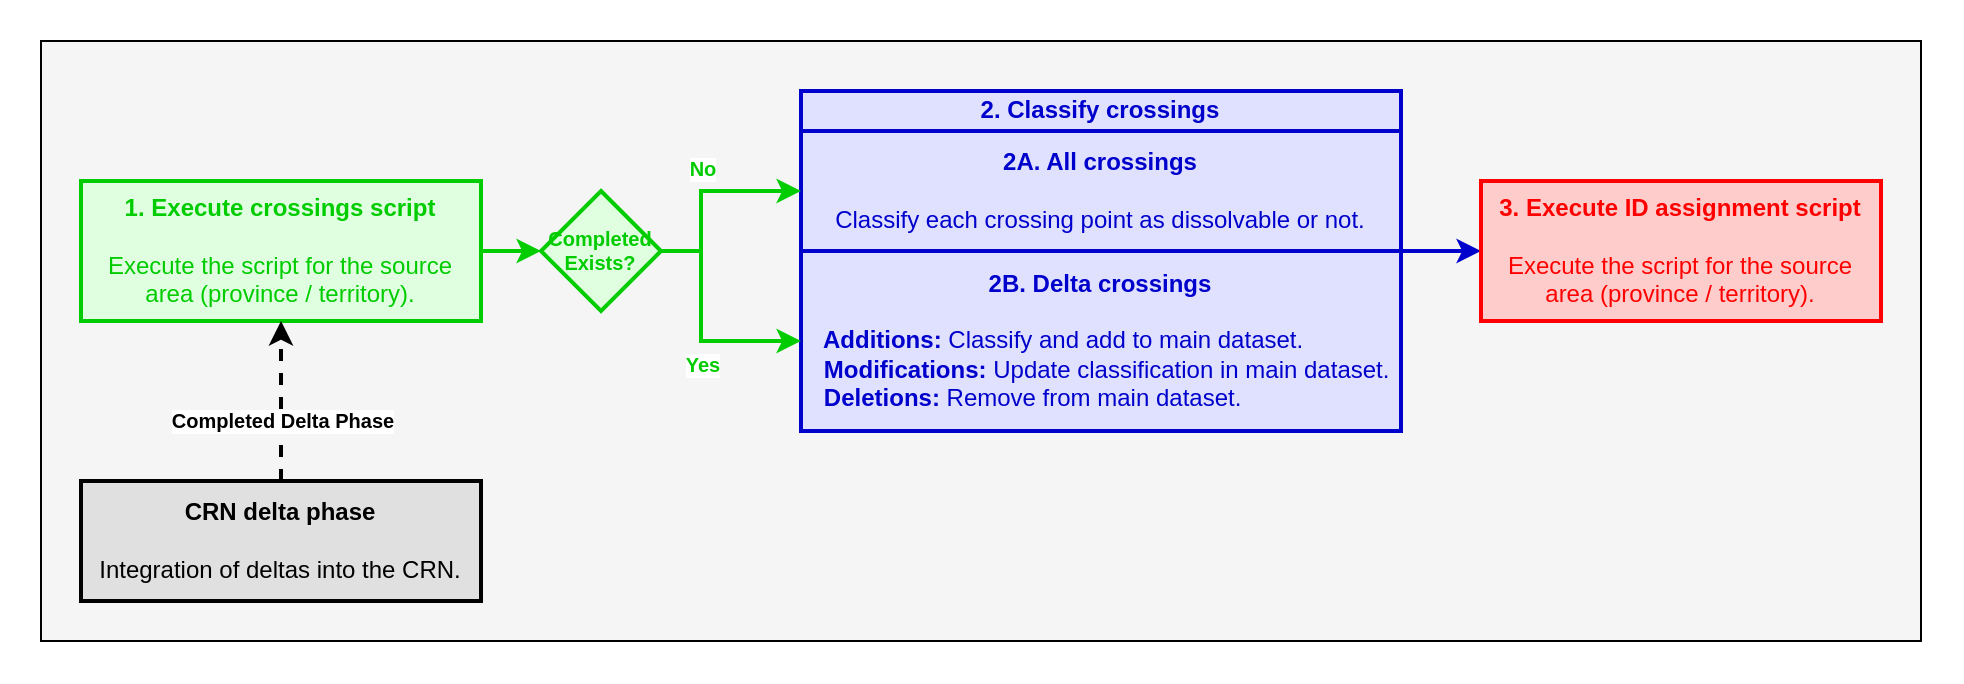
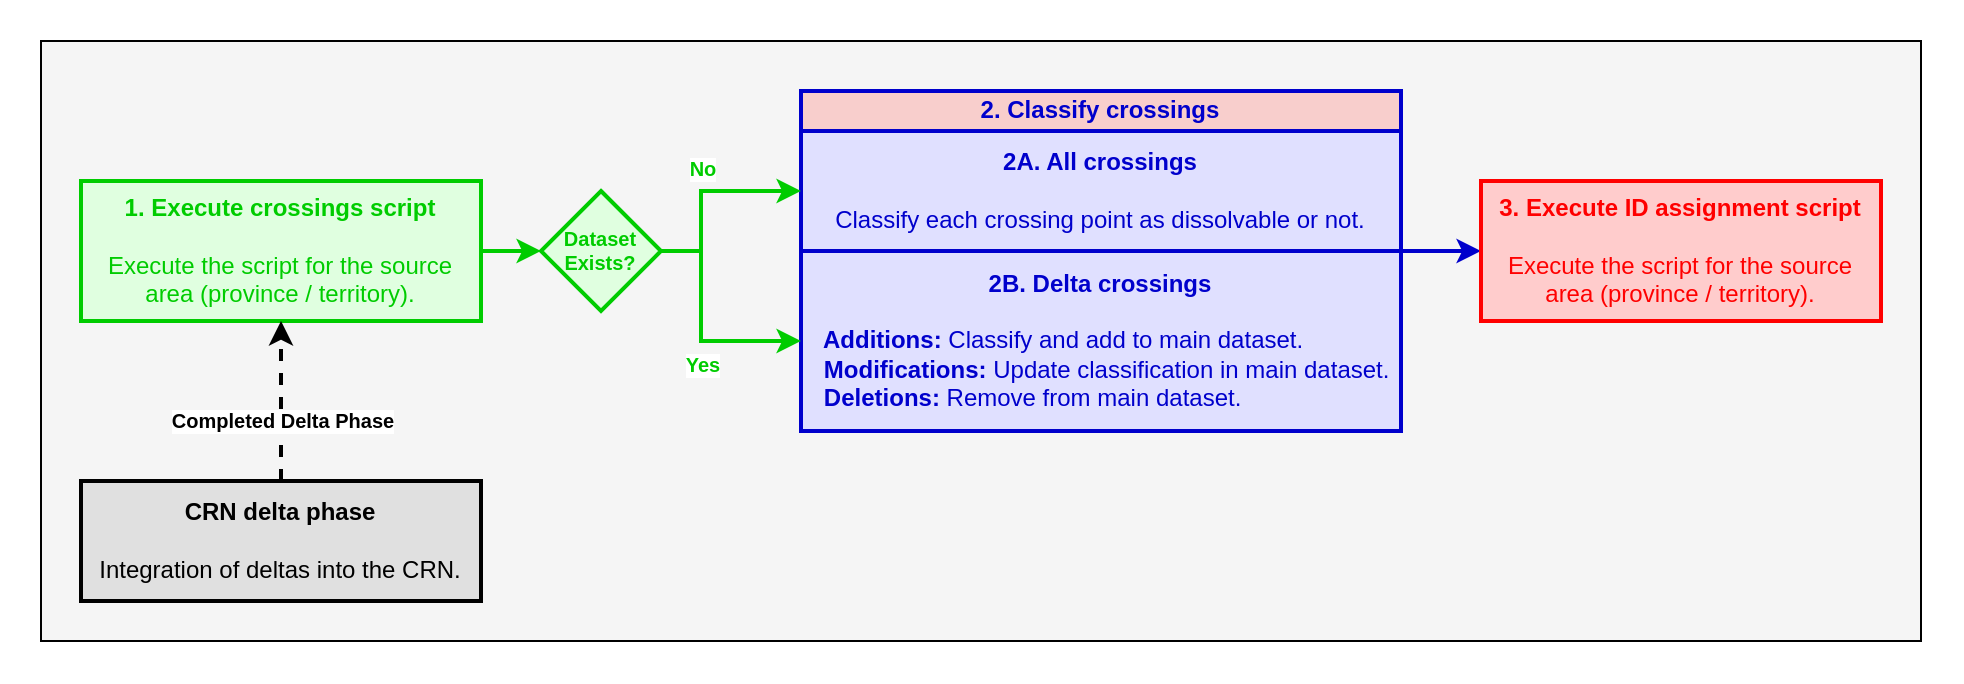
(1101, 111) -> (1101, 111)
(601, 251) -> (601, 251)
